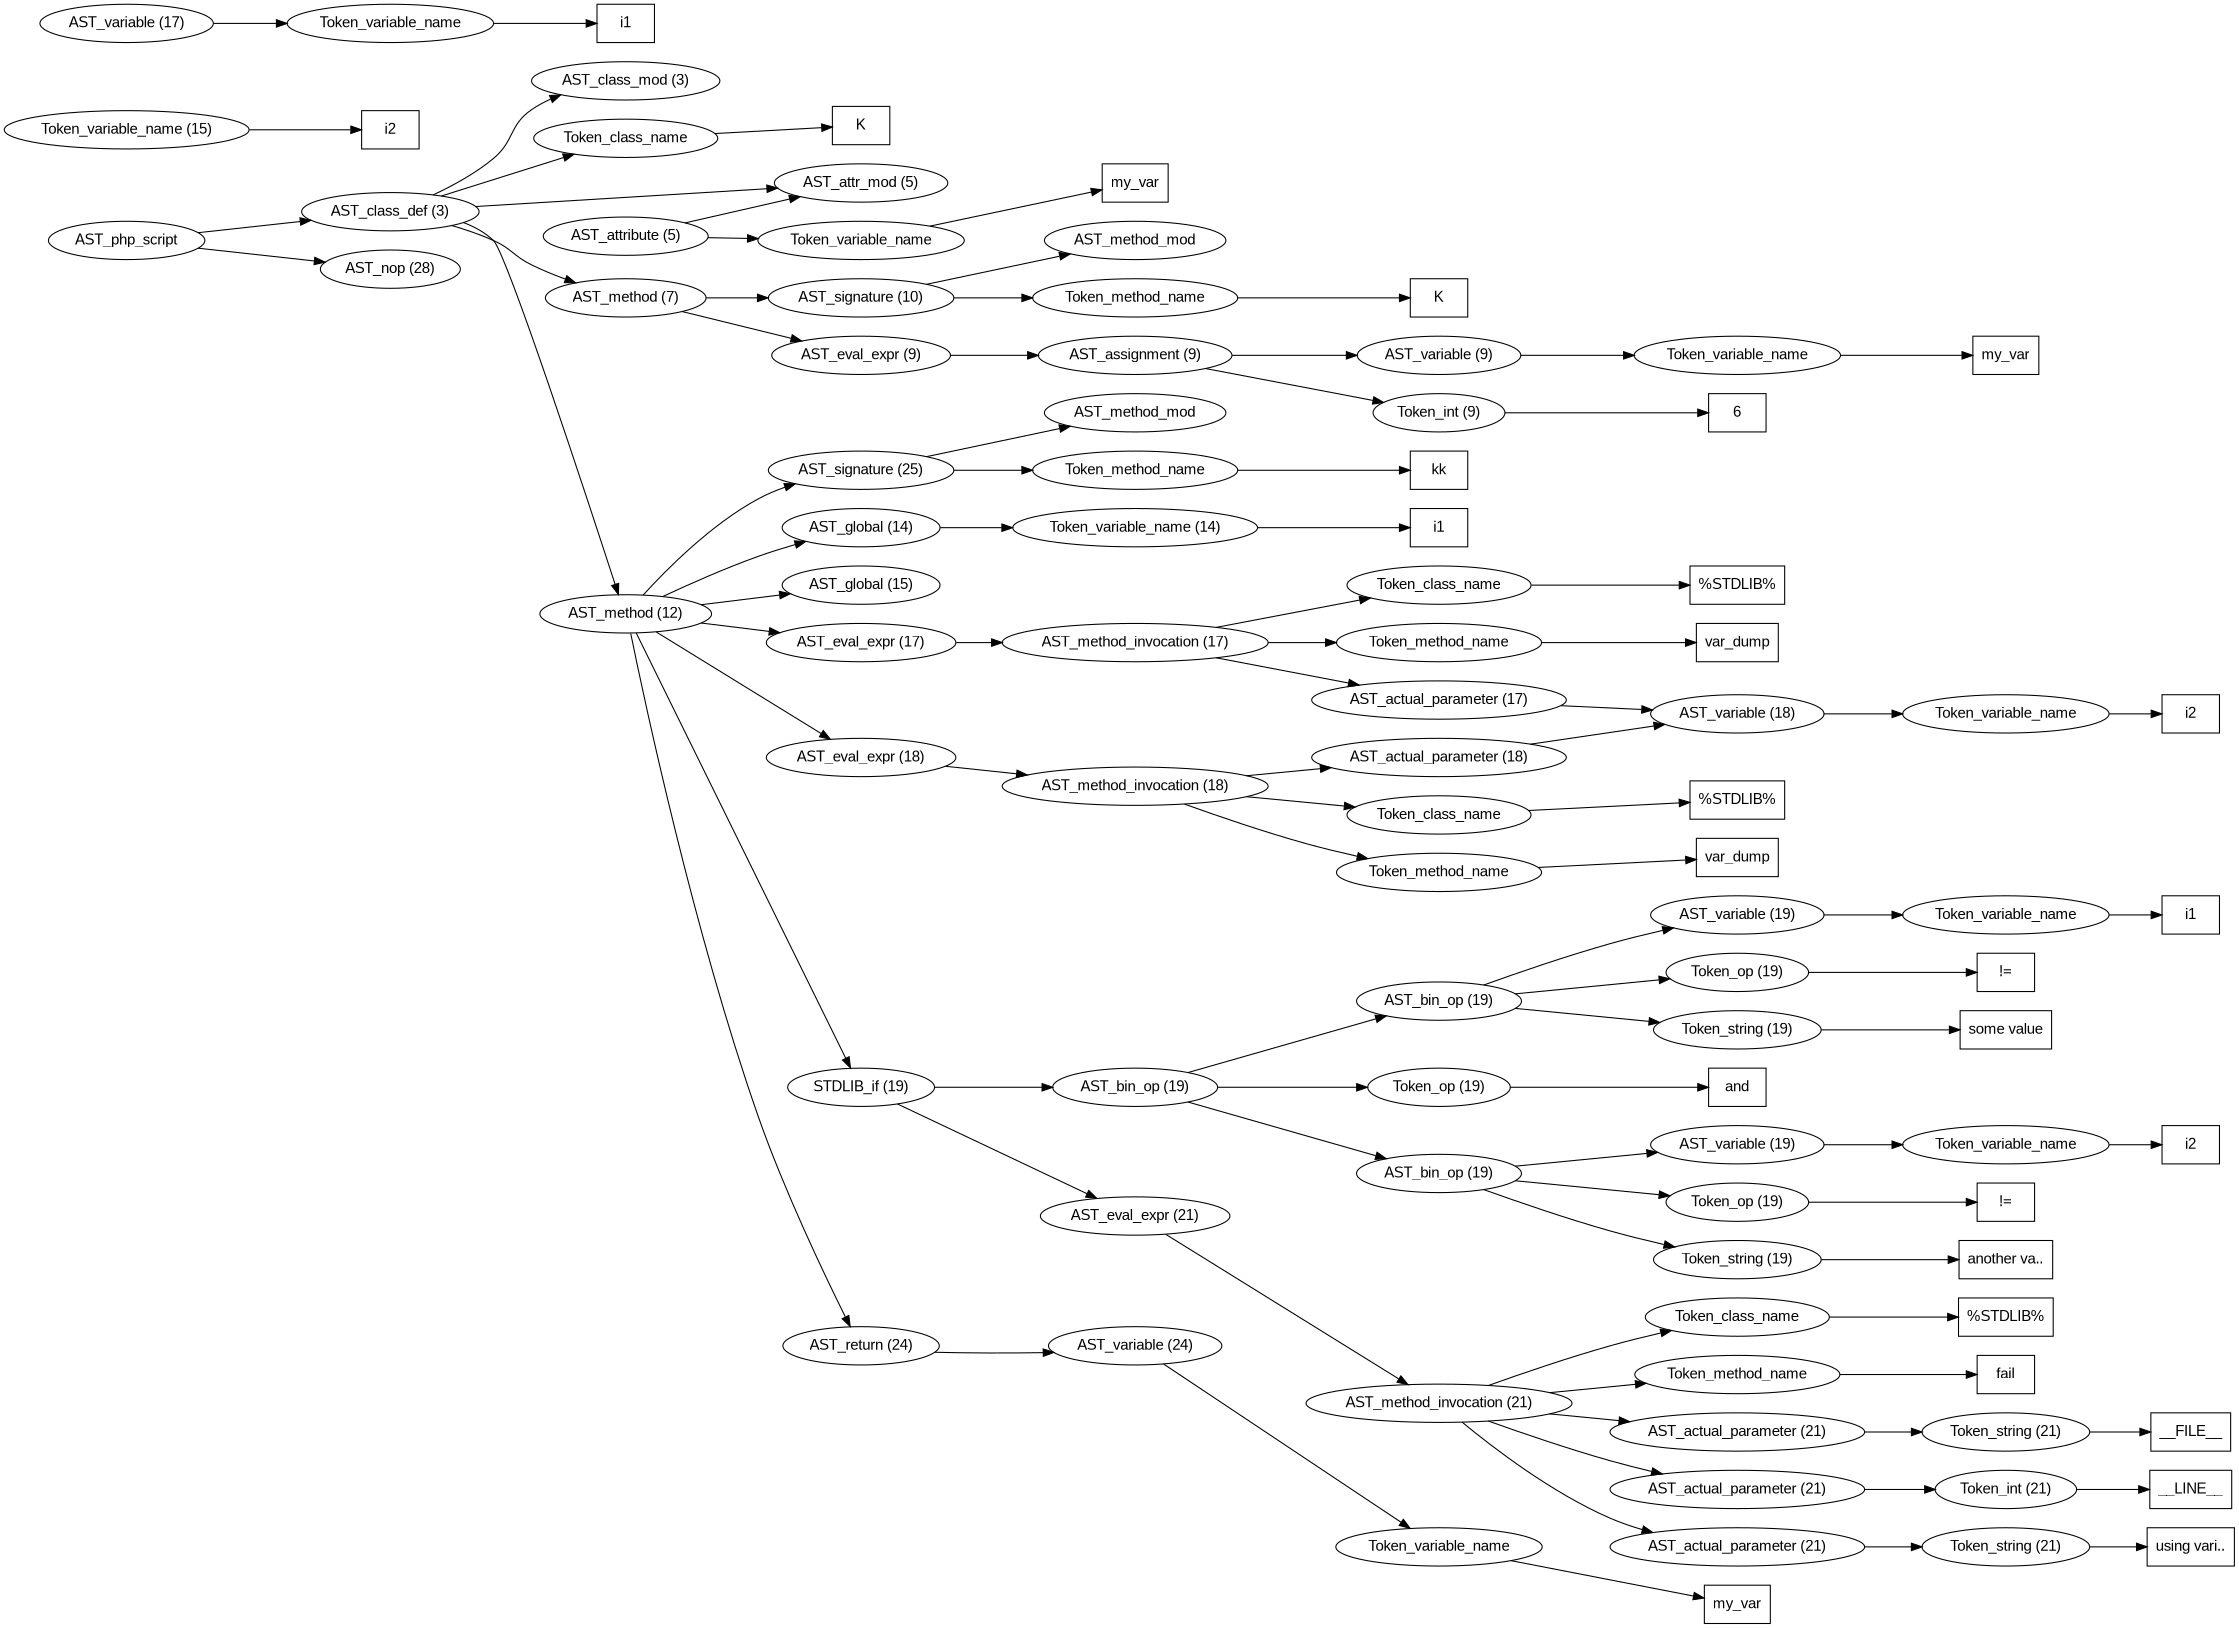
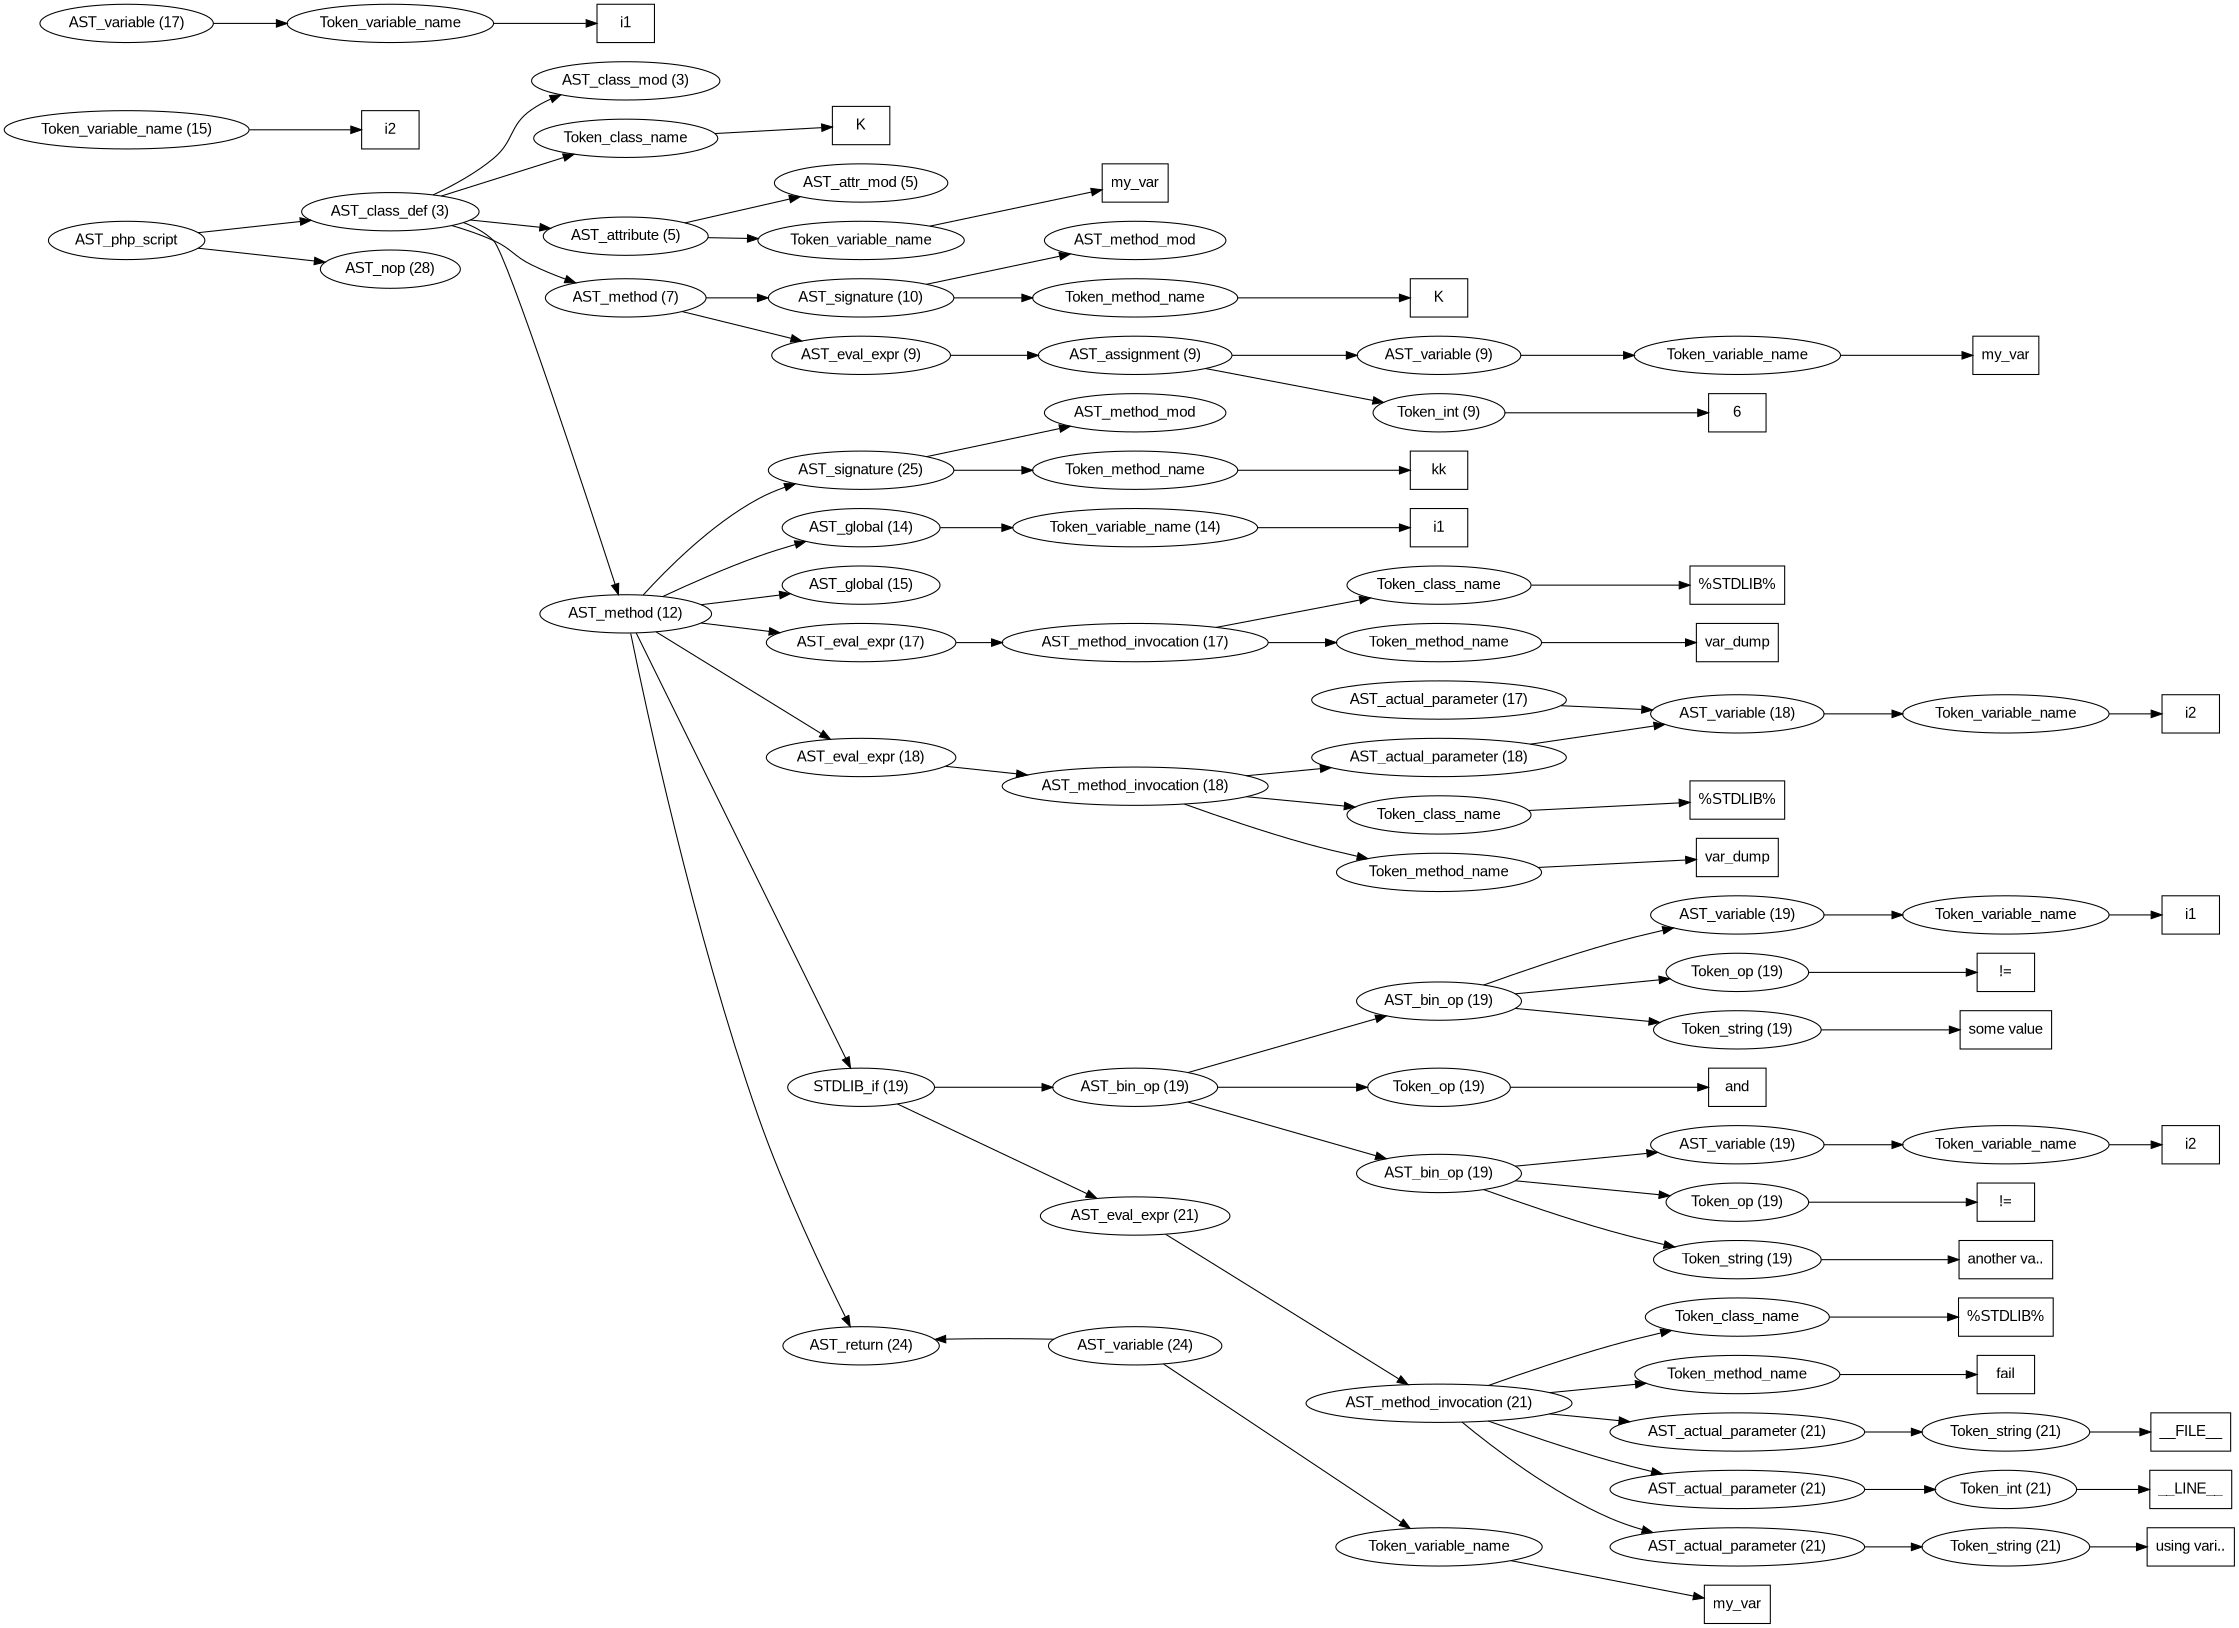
(621, 198) -> (505, 224)
(1282, 670) -> none
(989, 1353) -> (1000, 1339)
